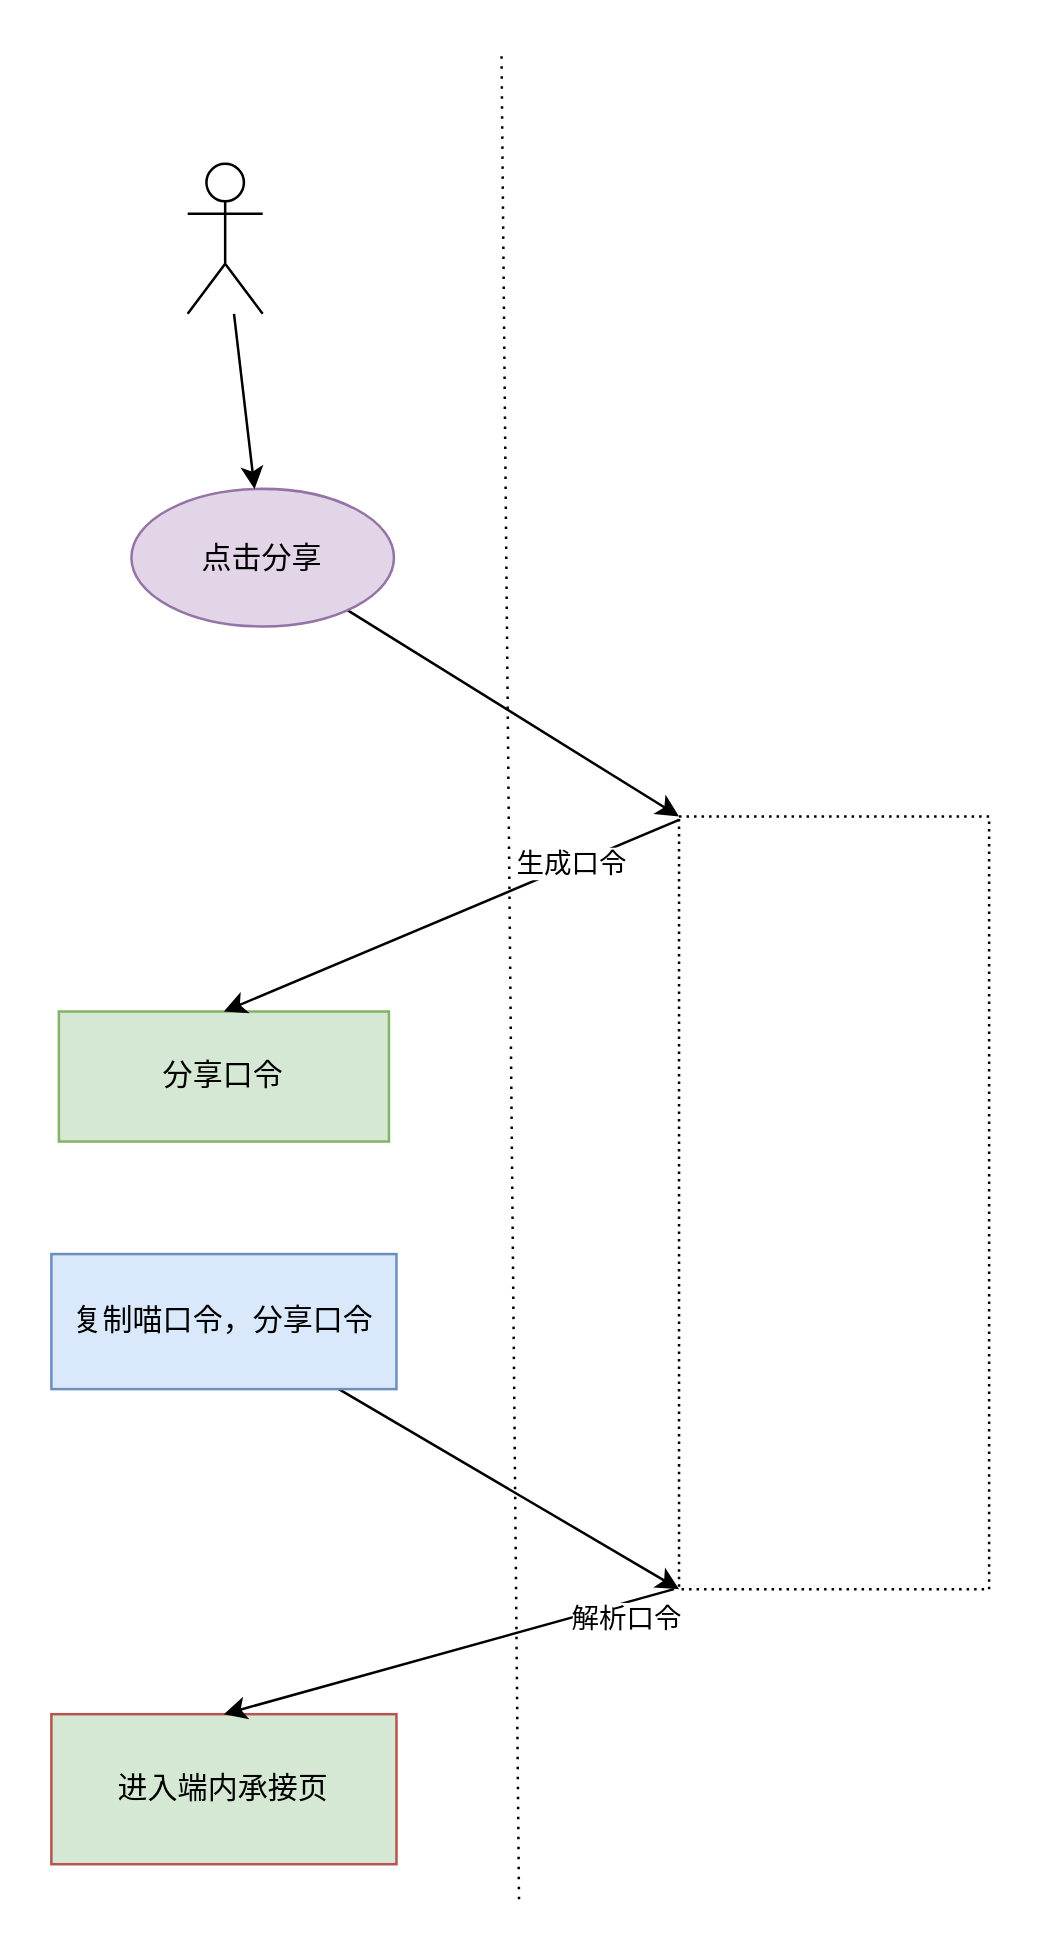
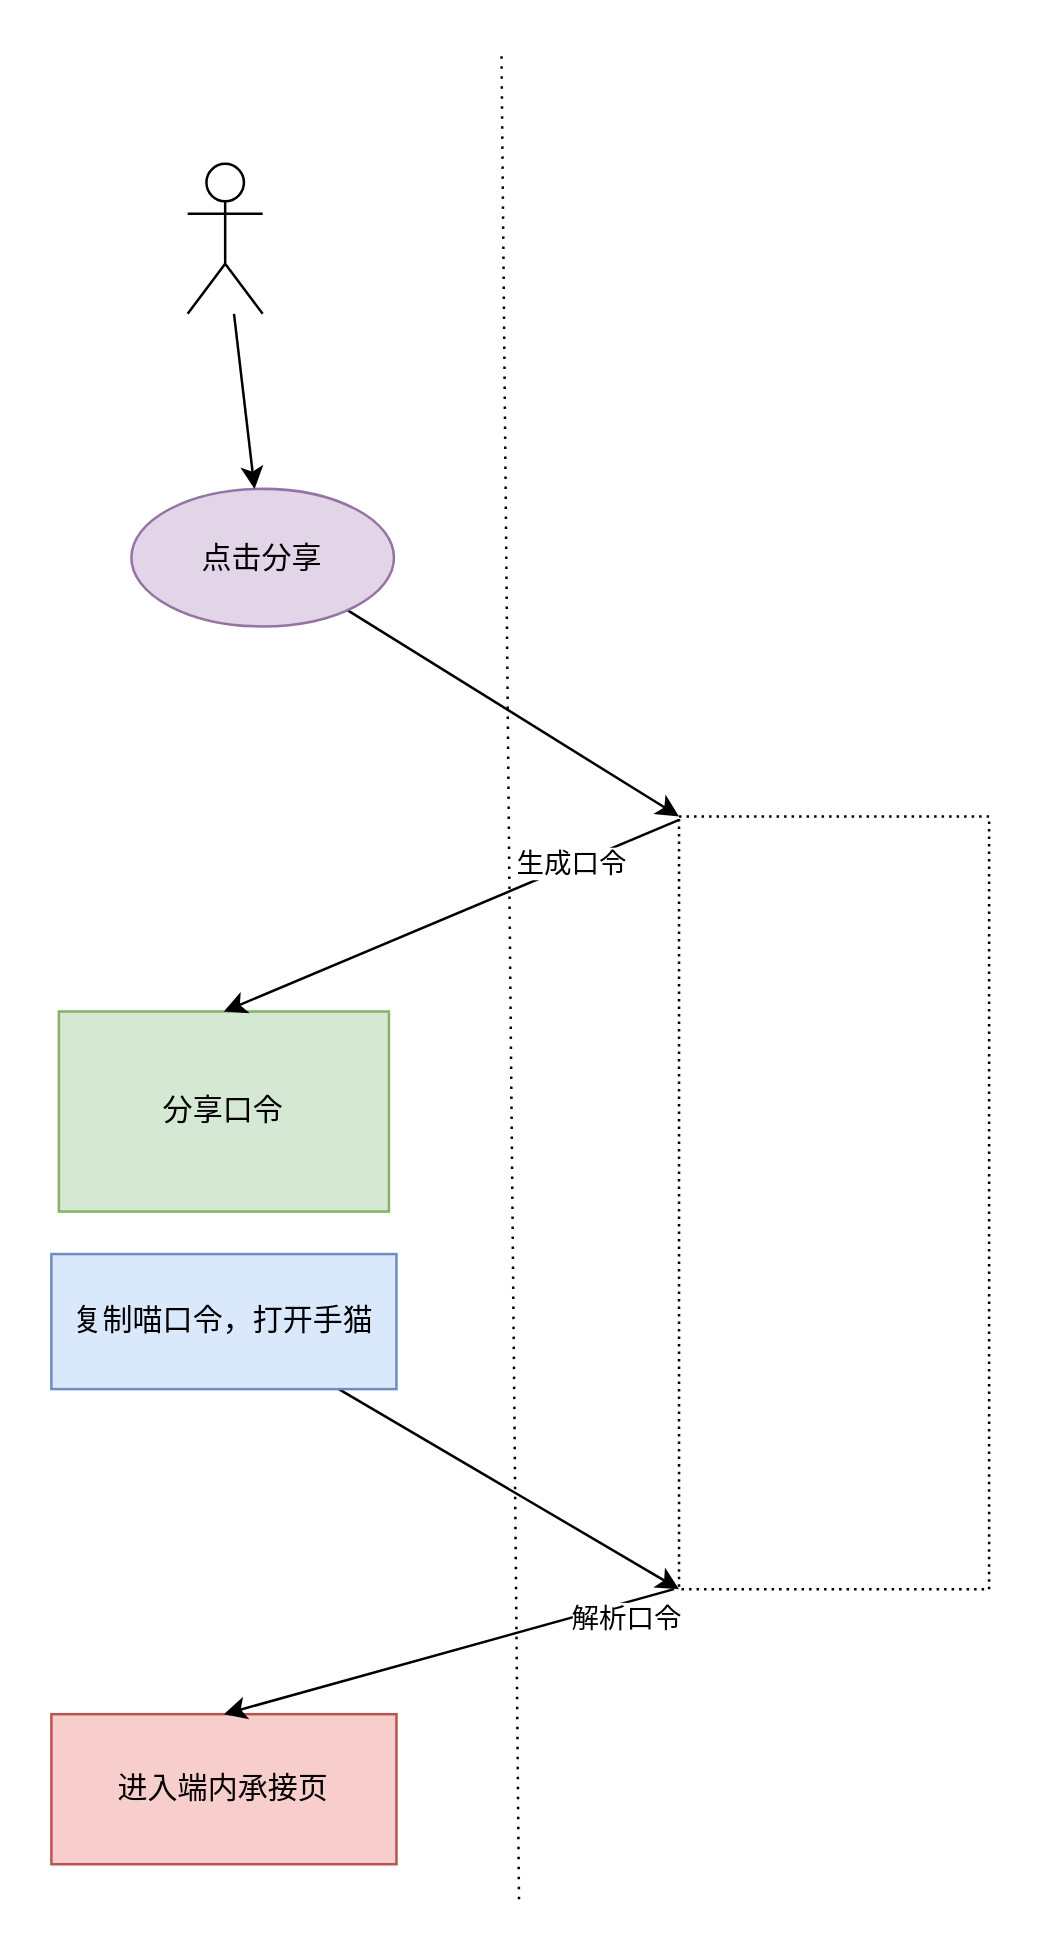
(224, 1076) -> (224, 1111)
(224, 1321) -> (224, 1321)
(224, 1789) -> (224, 1789)
